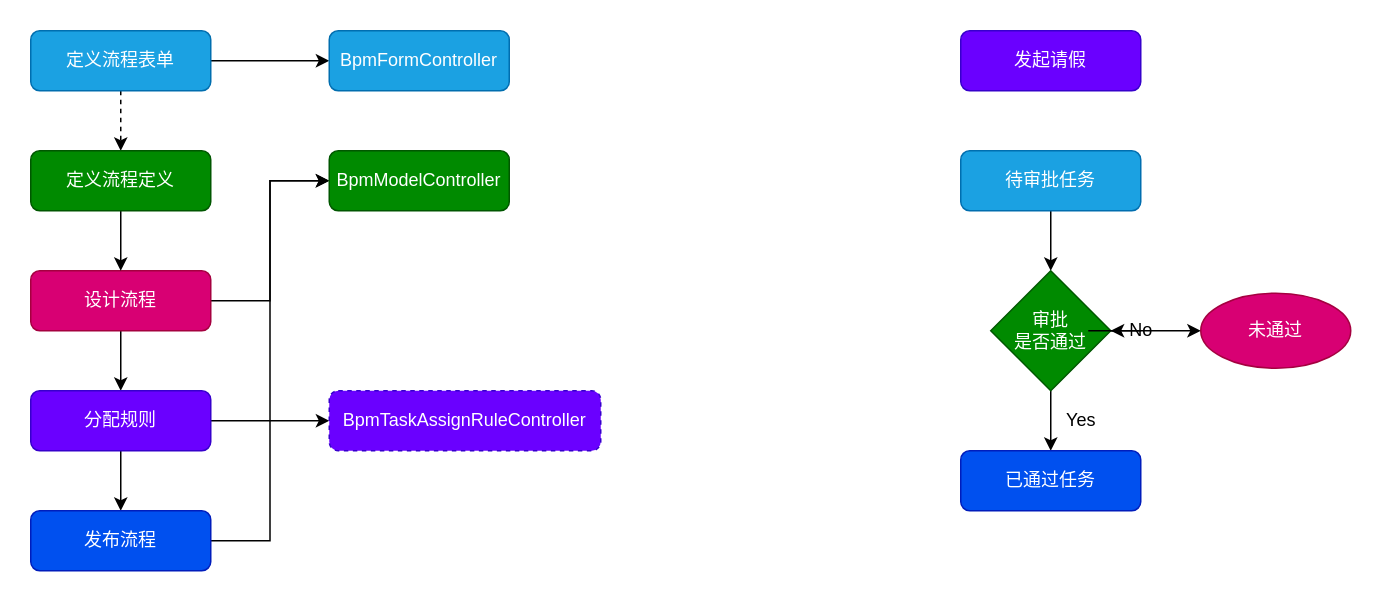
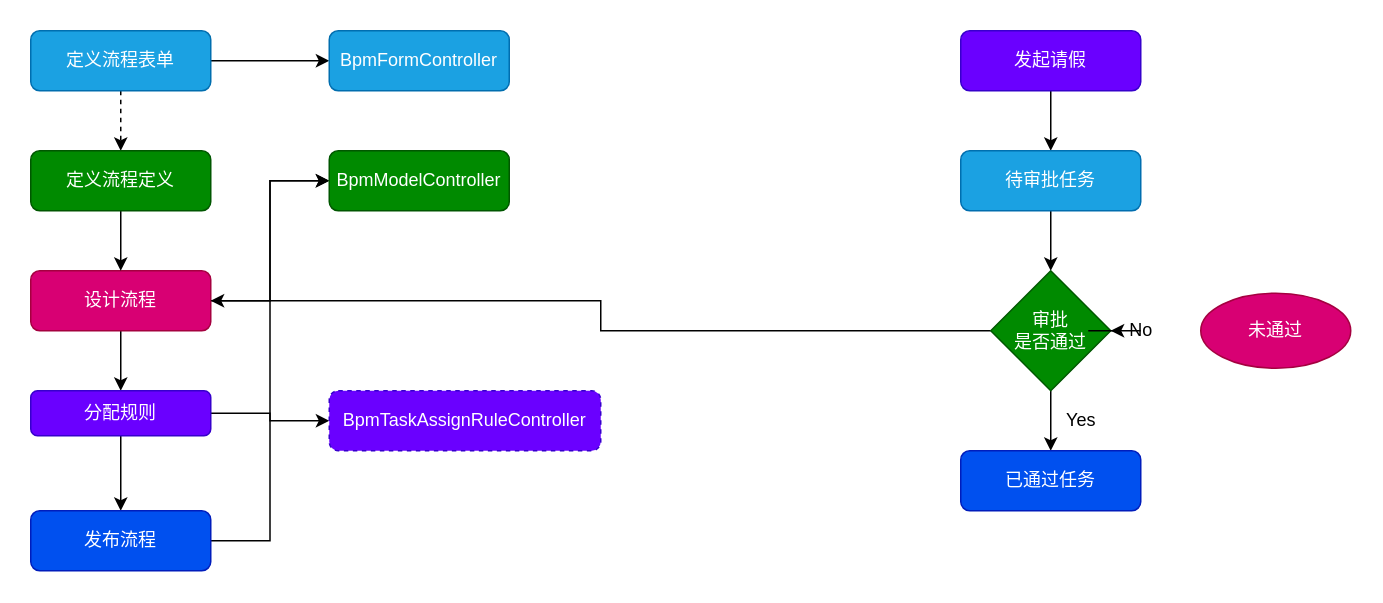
none -> (1051, 116)
(1166, 331) -> (617, 331)
(121, 421) -> (121, 413)
